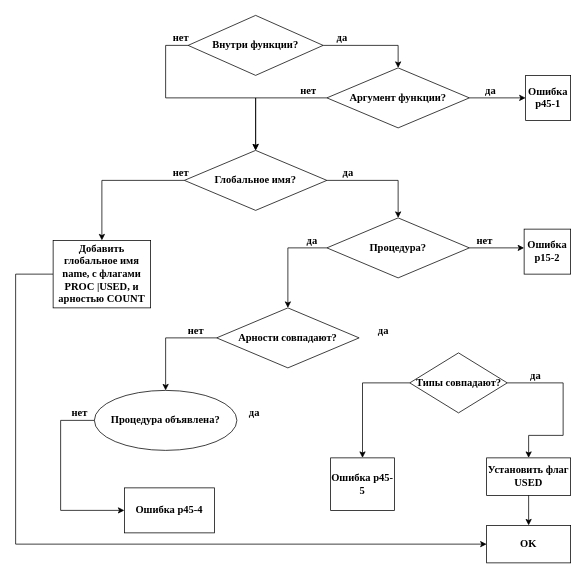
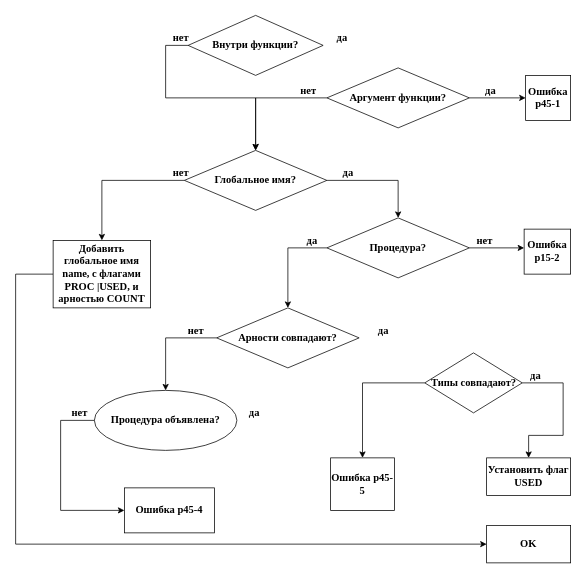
(361, 45) -> none
(458, 383) -> (473, 383)
(528, 507) -> none
